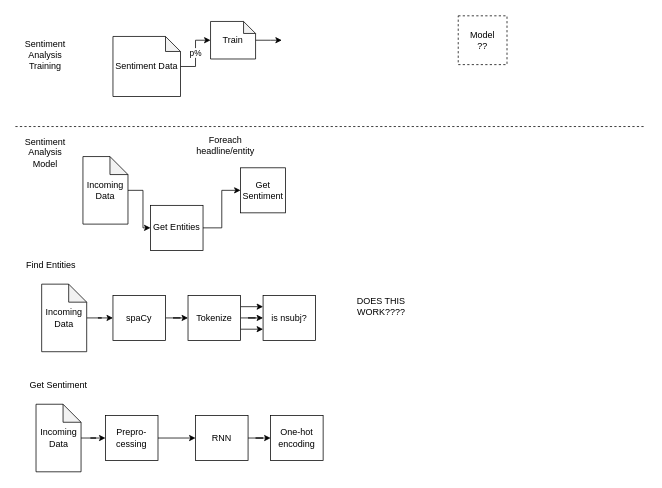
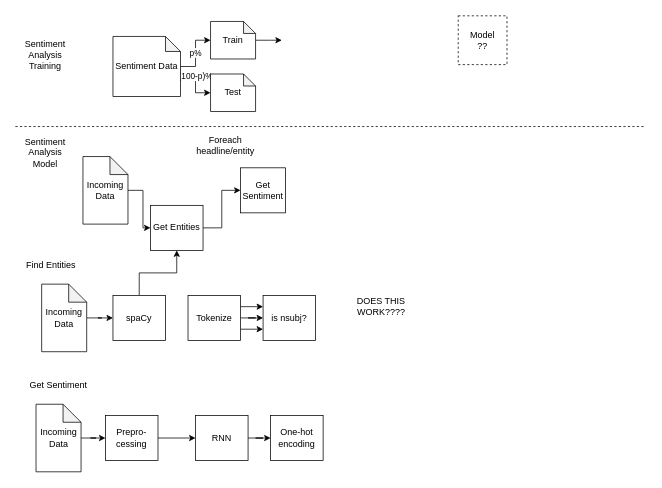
none -> (195, 81)
none -> (233, 93)
(176, 318) -> (139, 283)
